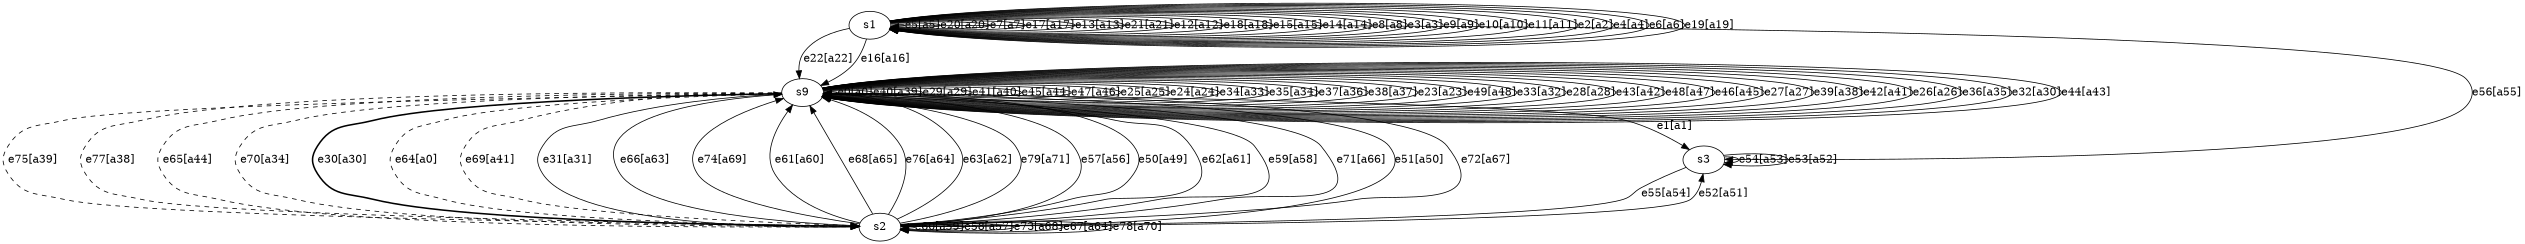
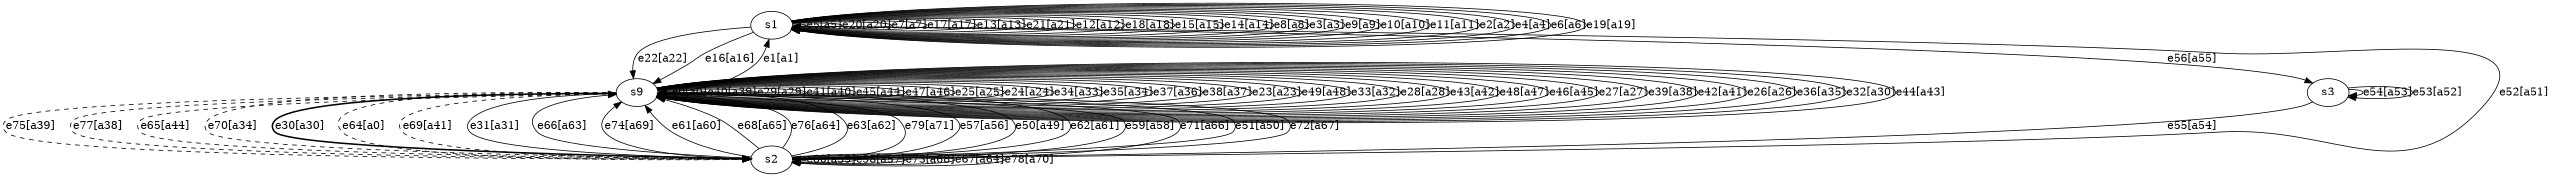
(1256, 100) -> (742, 73)
(1307, 222) -> (2493, 90)
